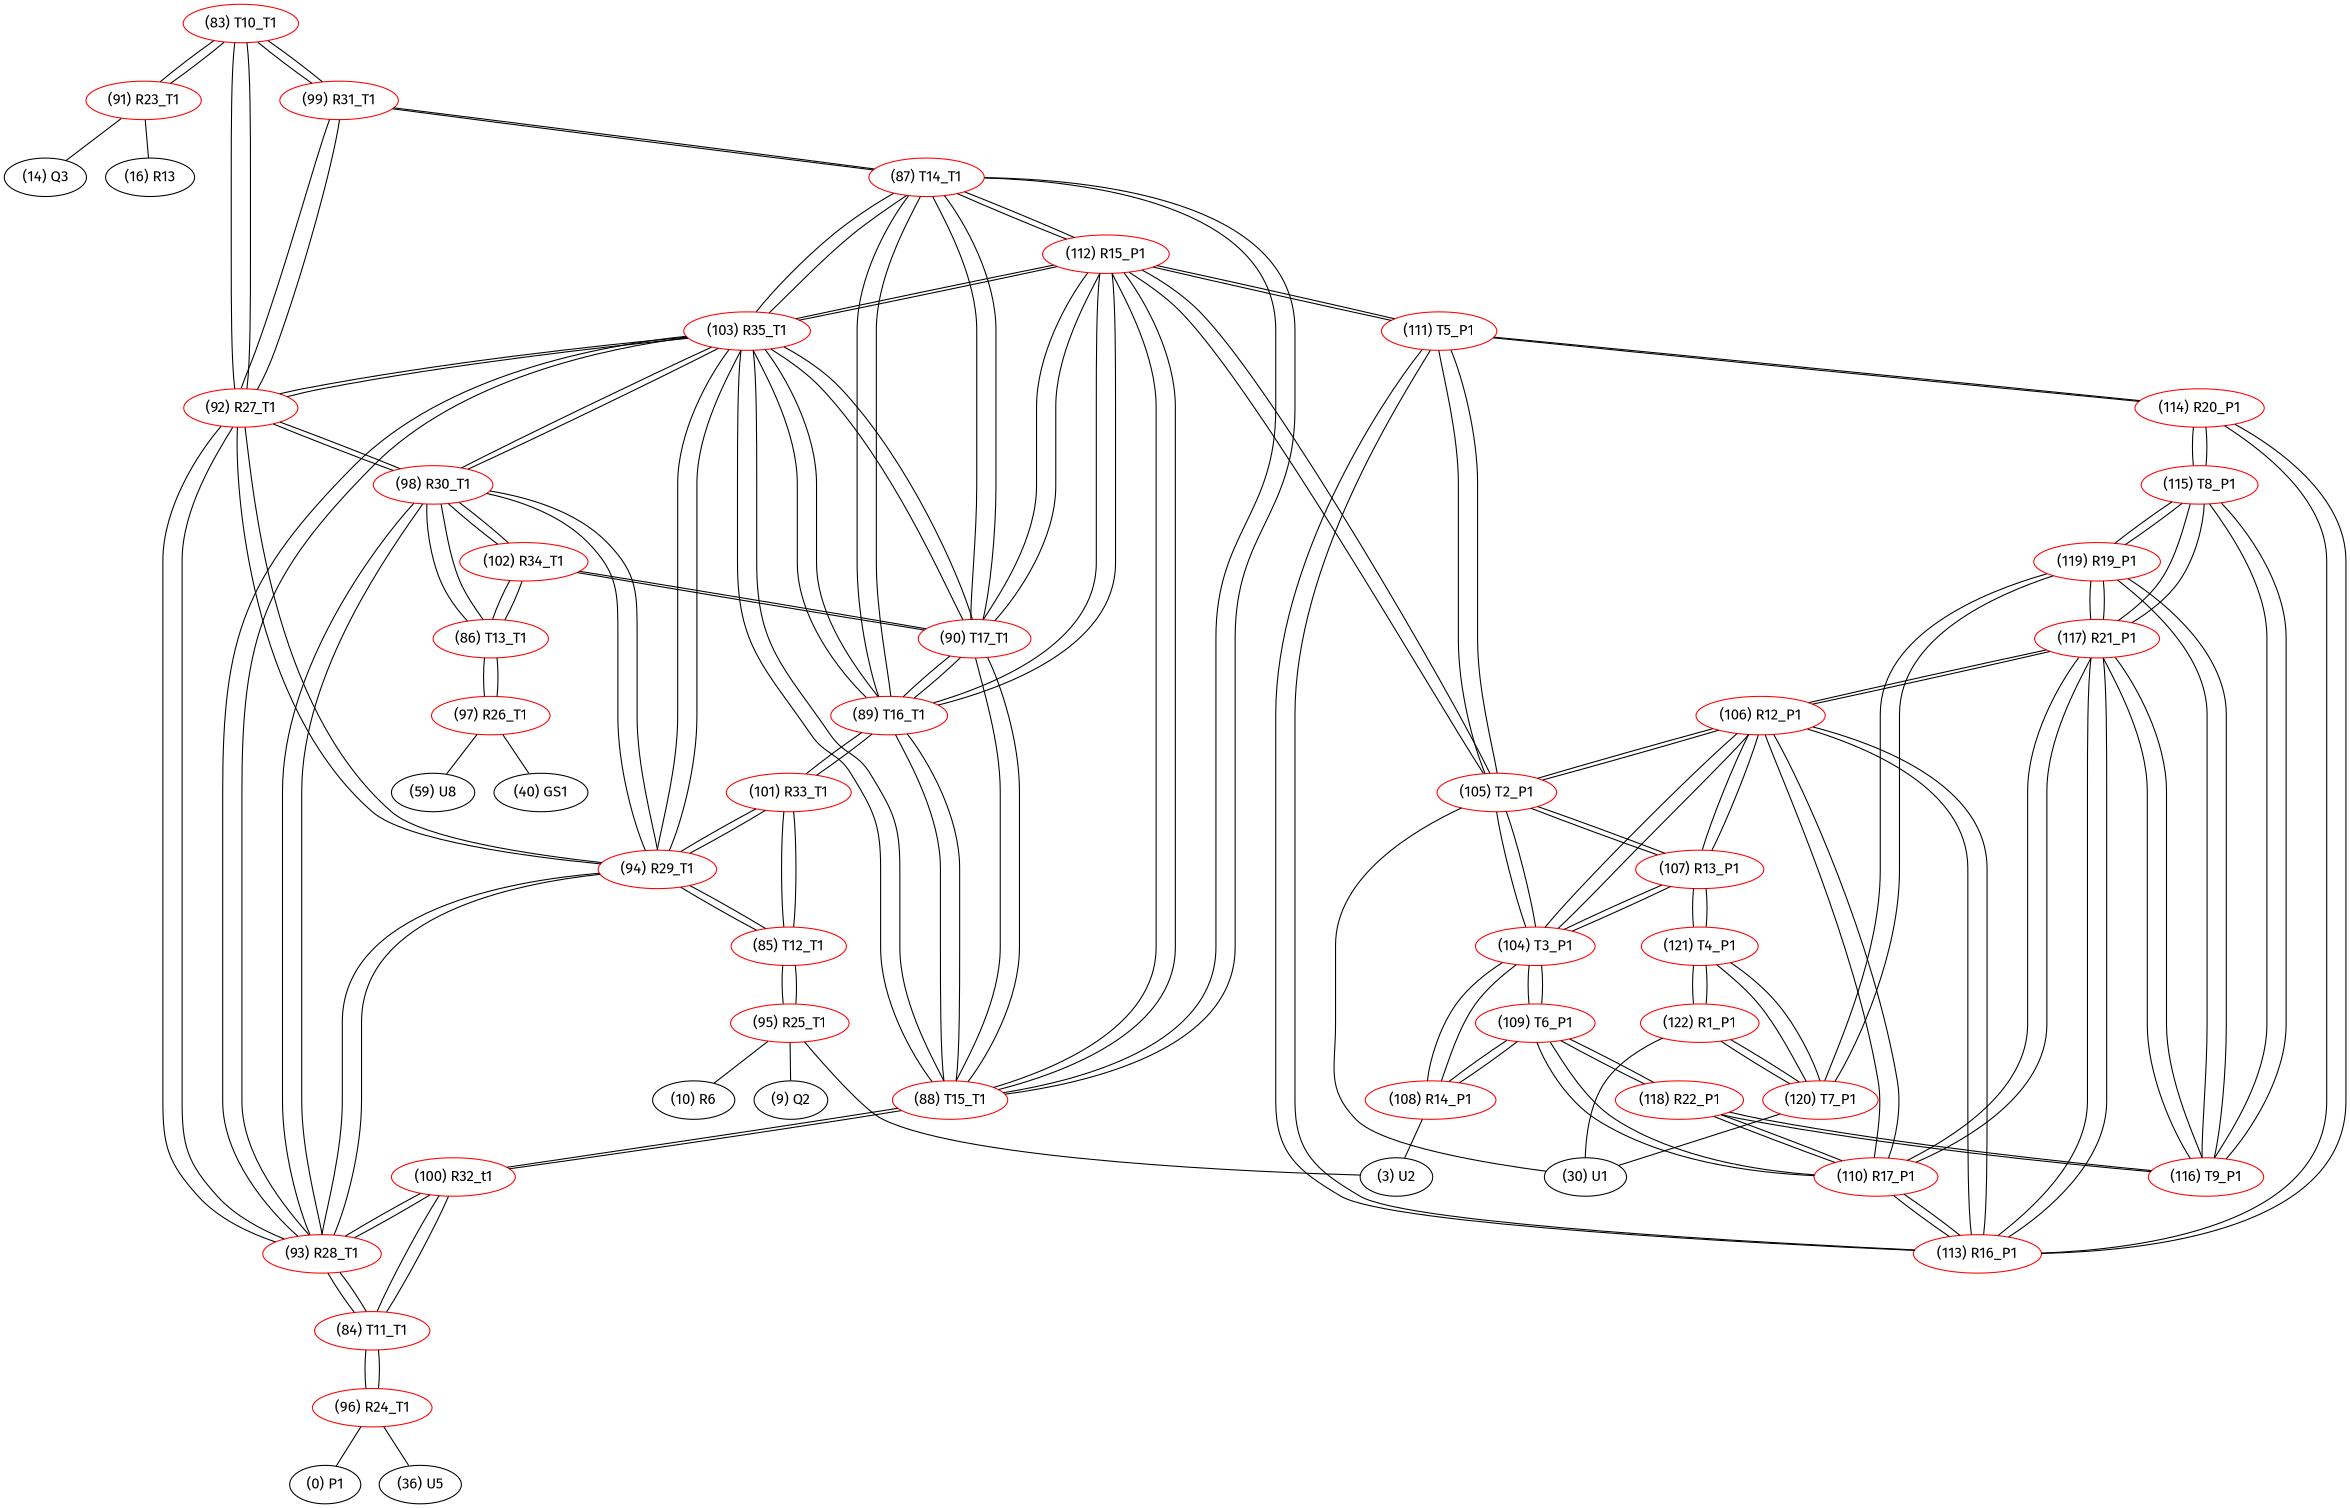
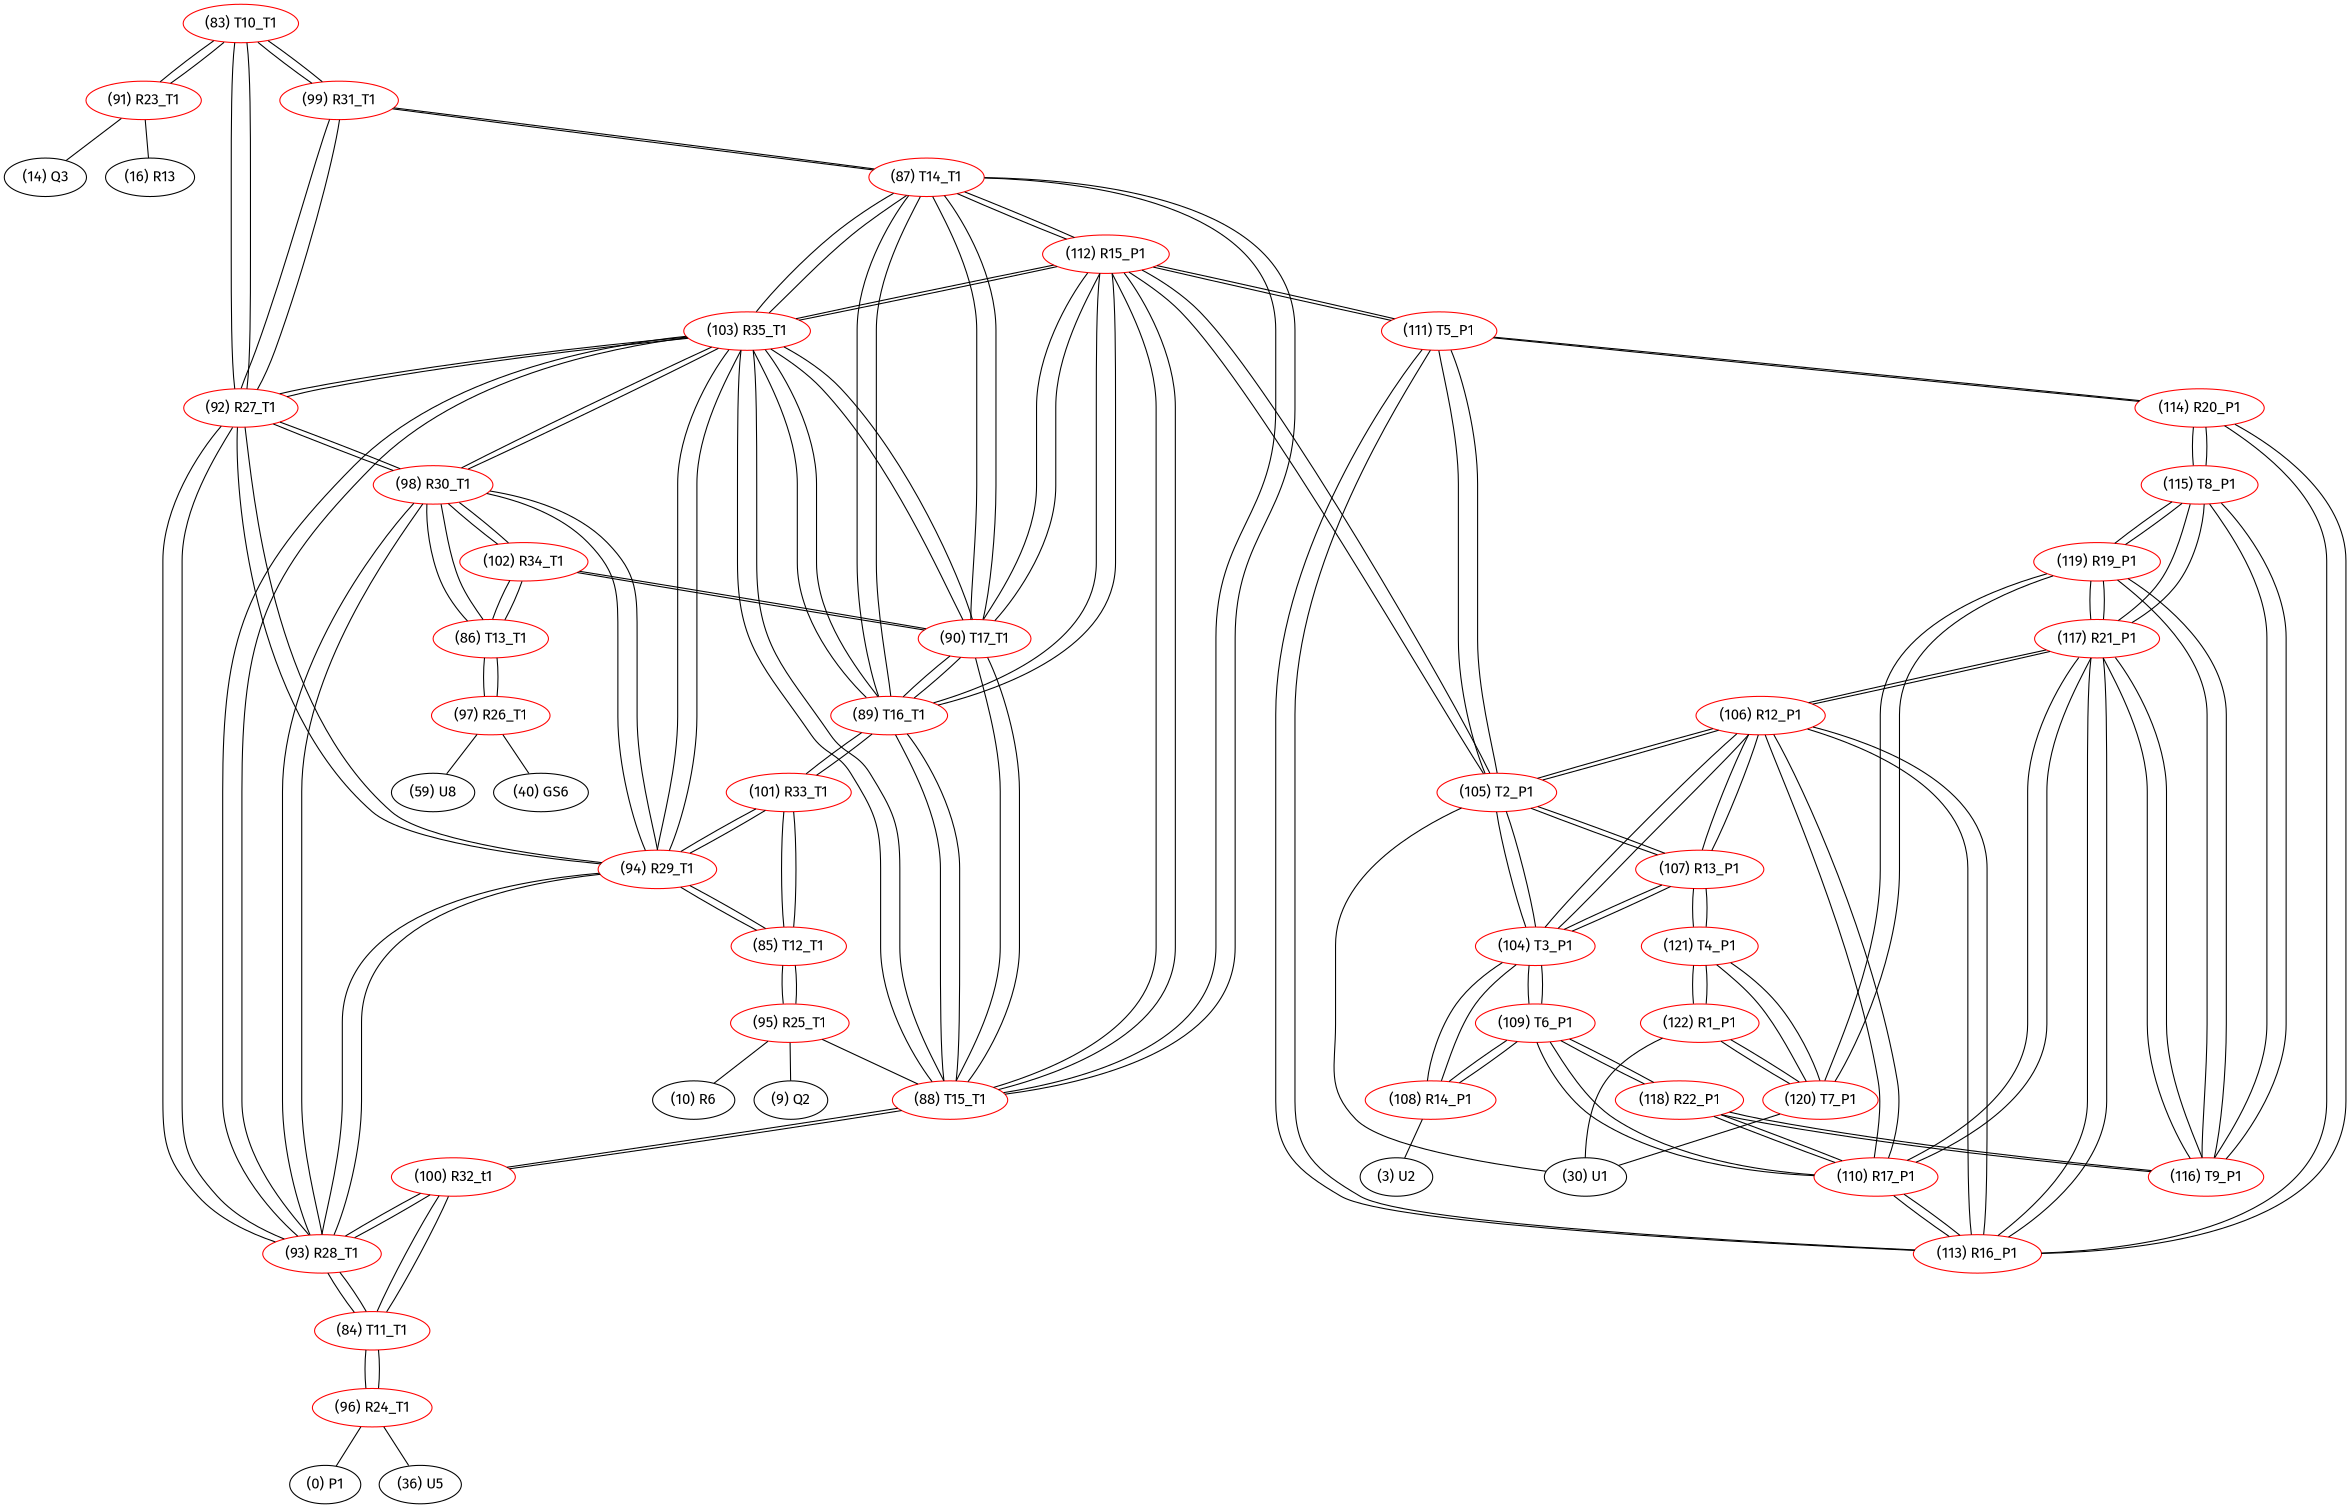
(541, 792) -> (541, 792)
(1065, 1156) -> (870, 1062)
